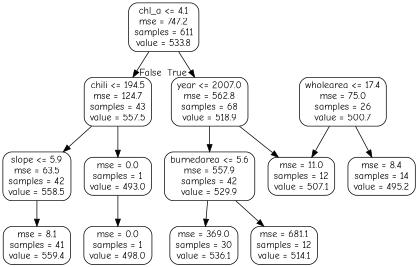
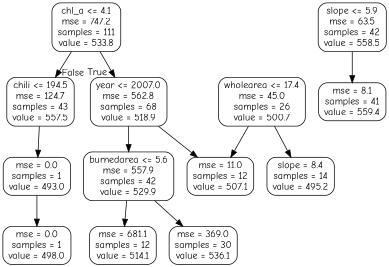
(164, 27) -> (86, 27)
(343, 102) -> (262, 102)
(80, 137) -> none
(382, 176) -> (301, 176)
